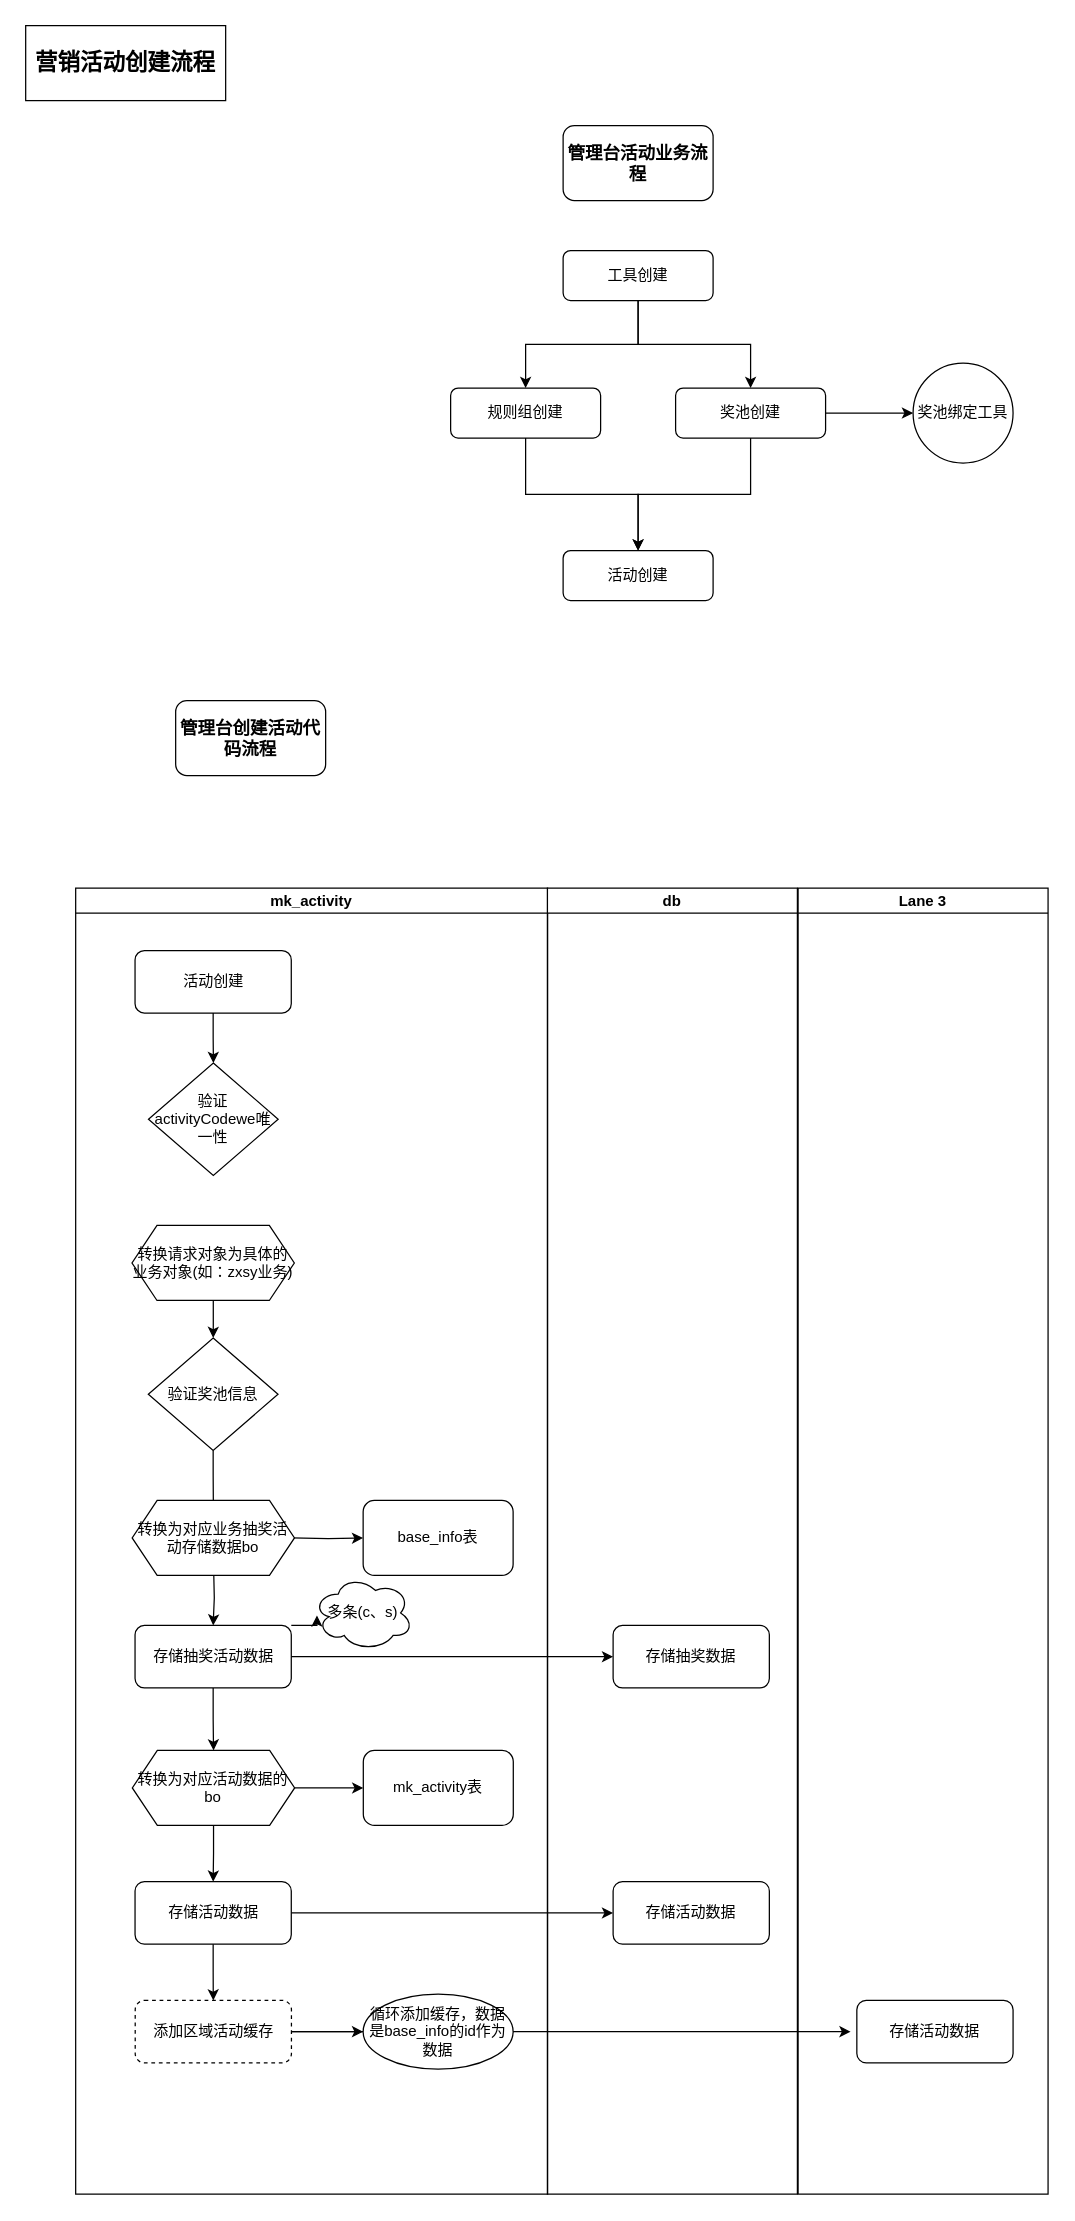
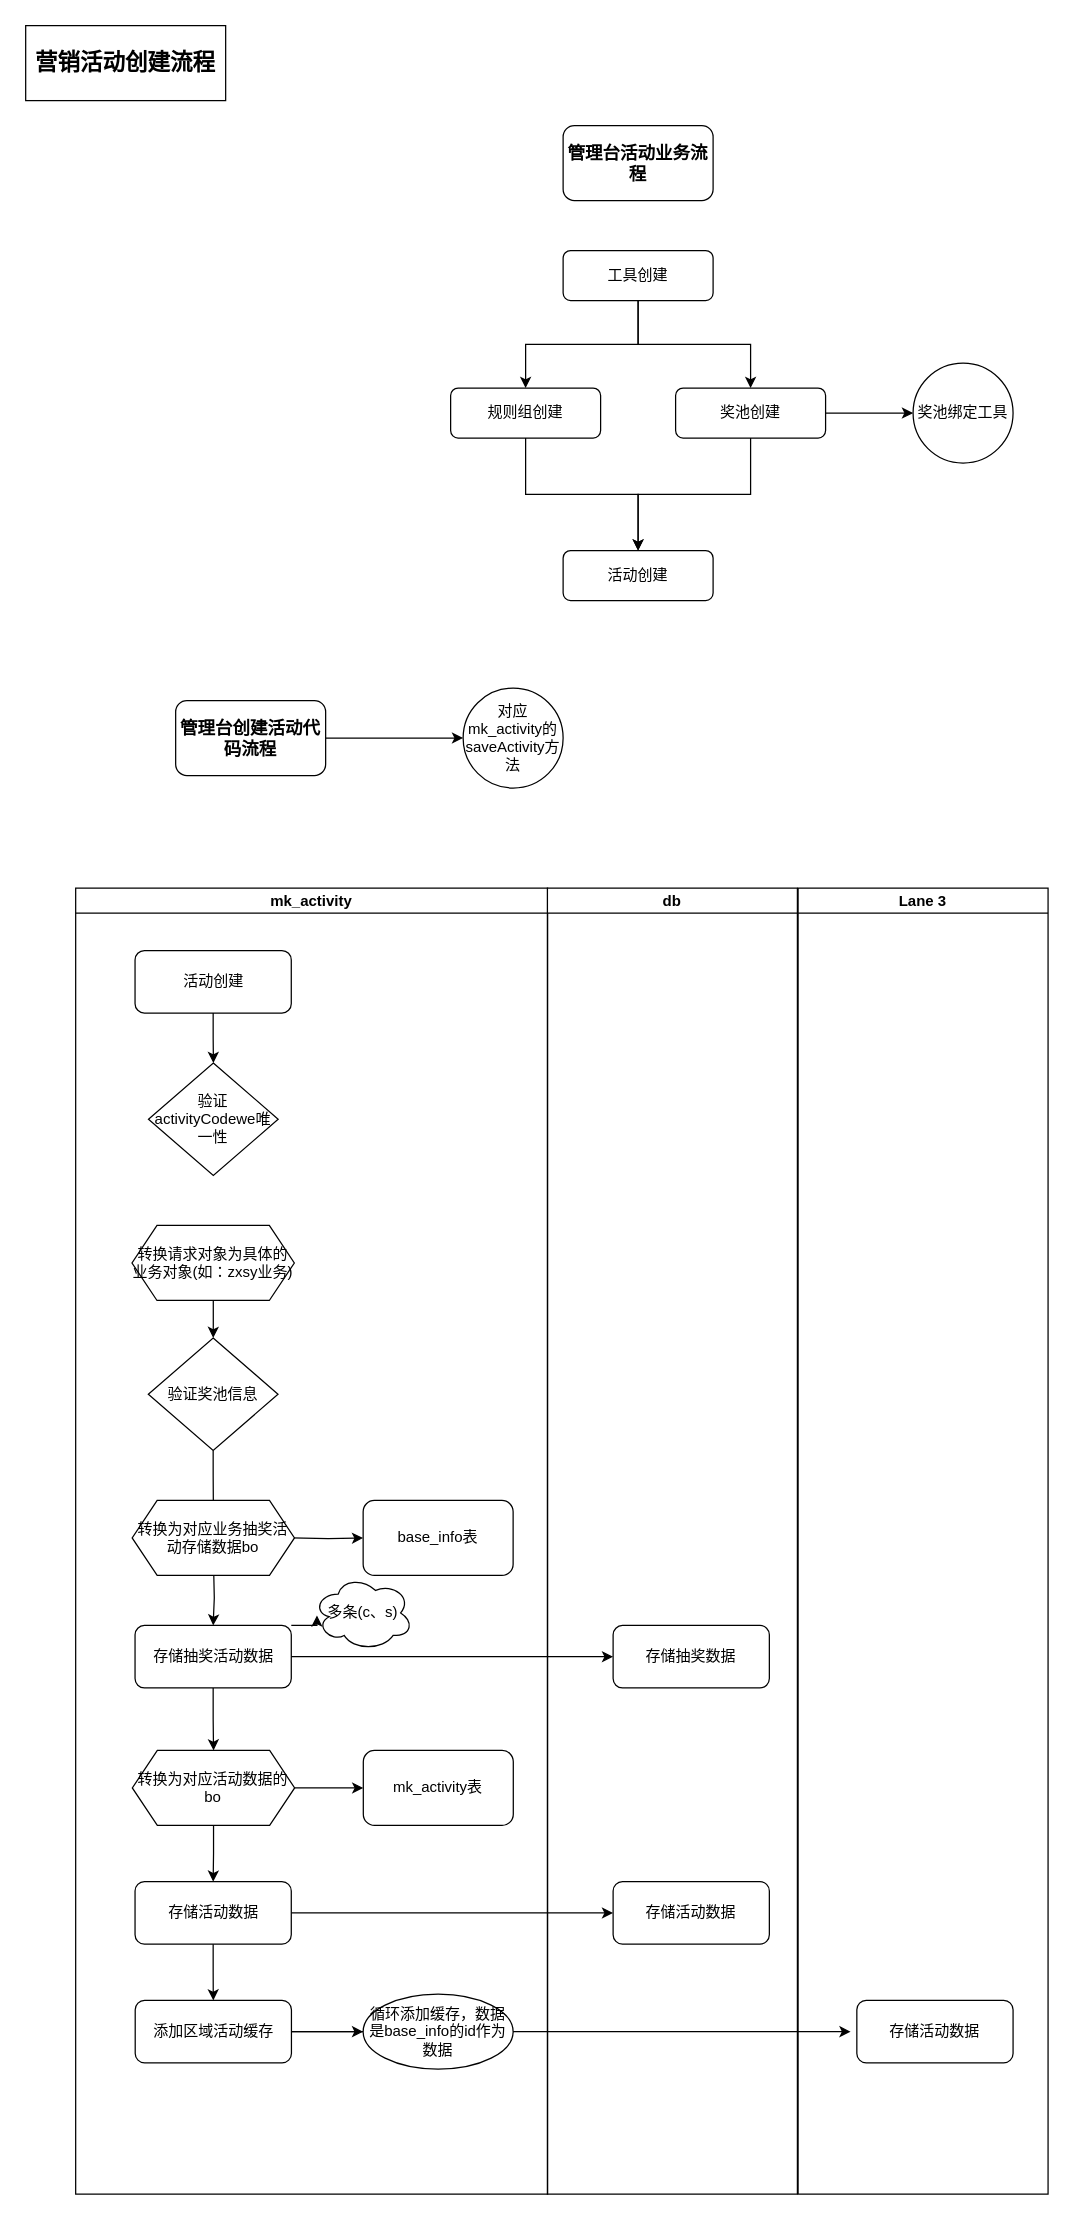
none -> (390, 738)
none -> (513, 738)
(213, 2032) -> (213, 2032)
